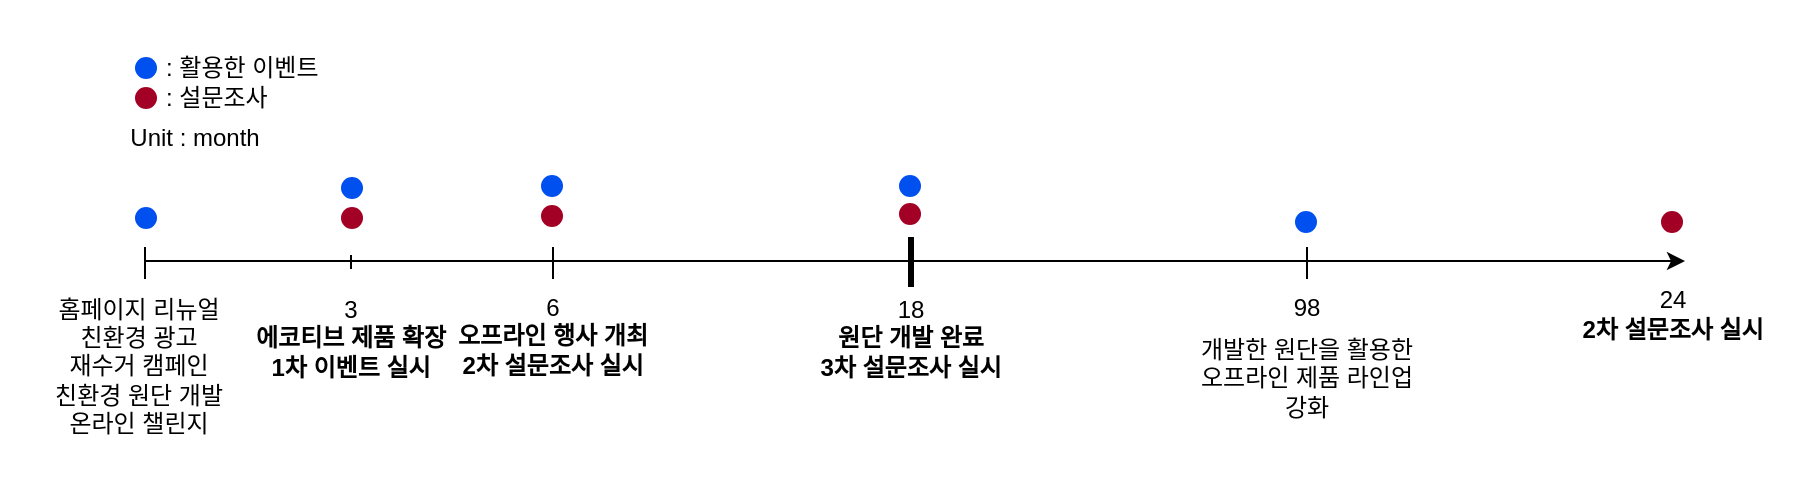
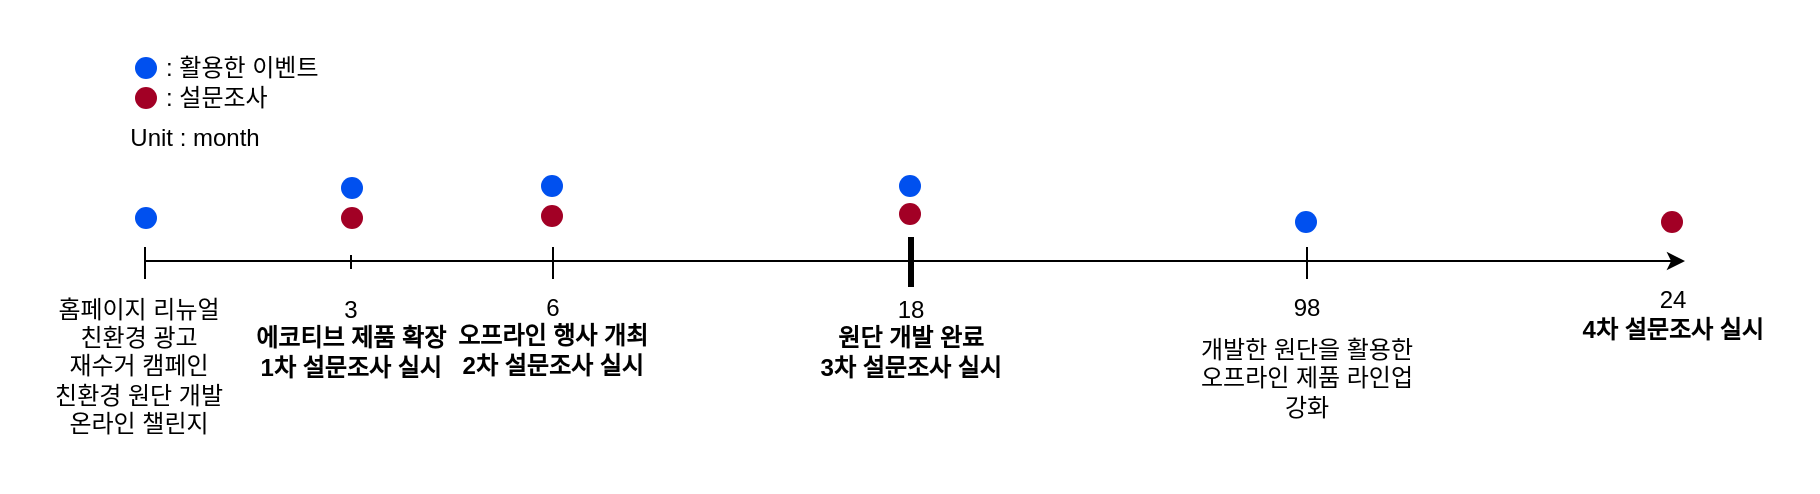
(1674, 315) -> (1674, 315)
(352, 339) -> (352, 339)
